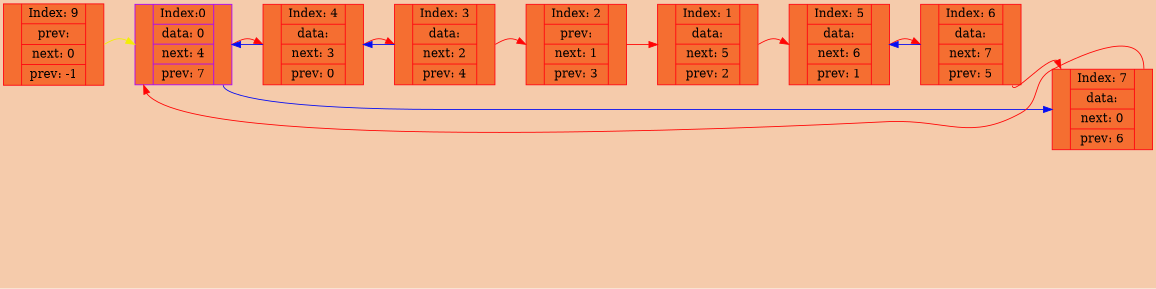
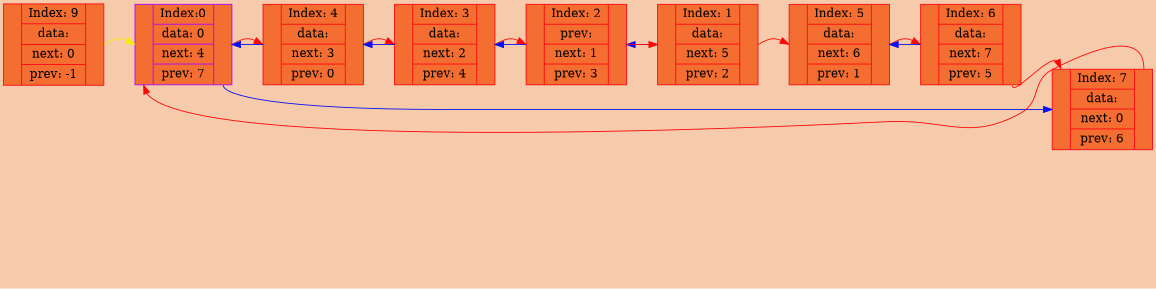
(54, 34) -> (54, 34)
none -> (514, 45)
none -> (646, 45)
